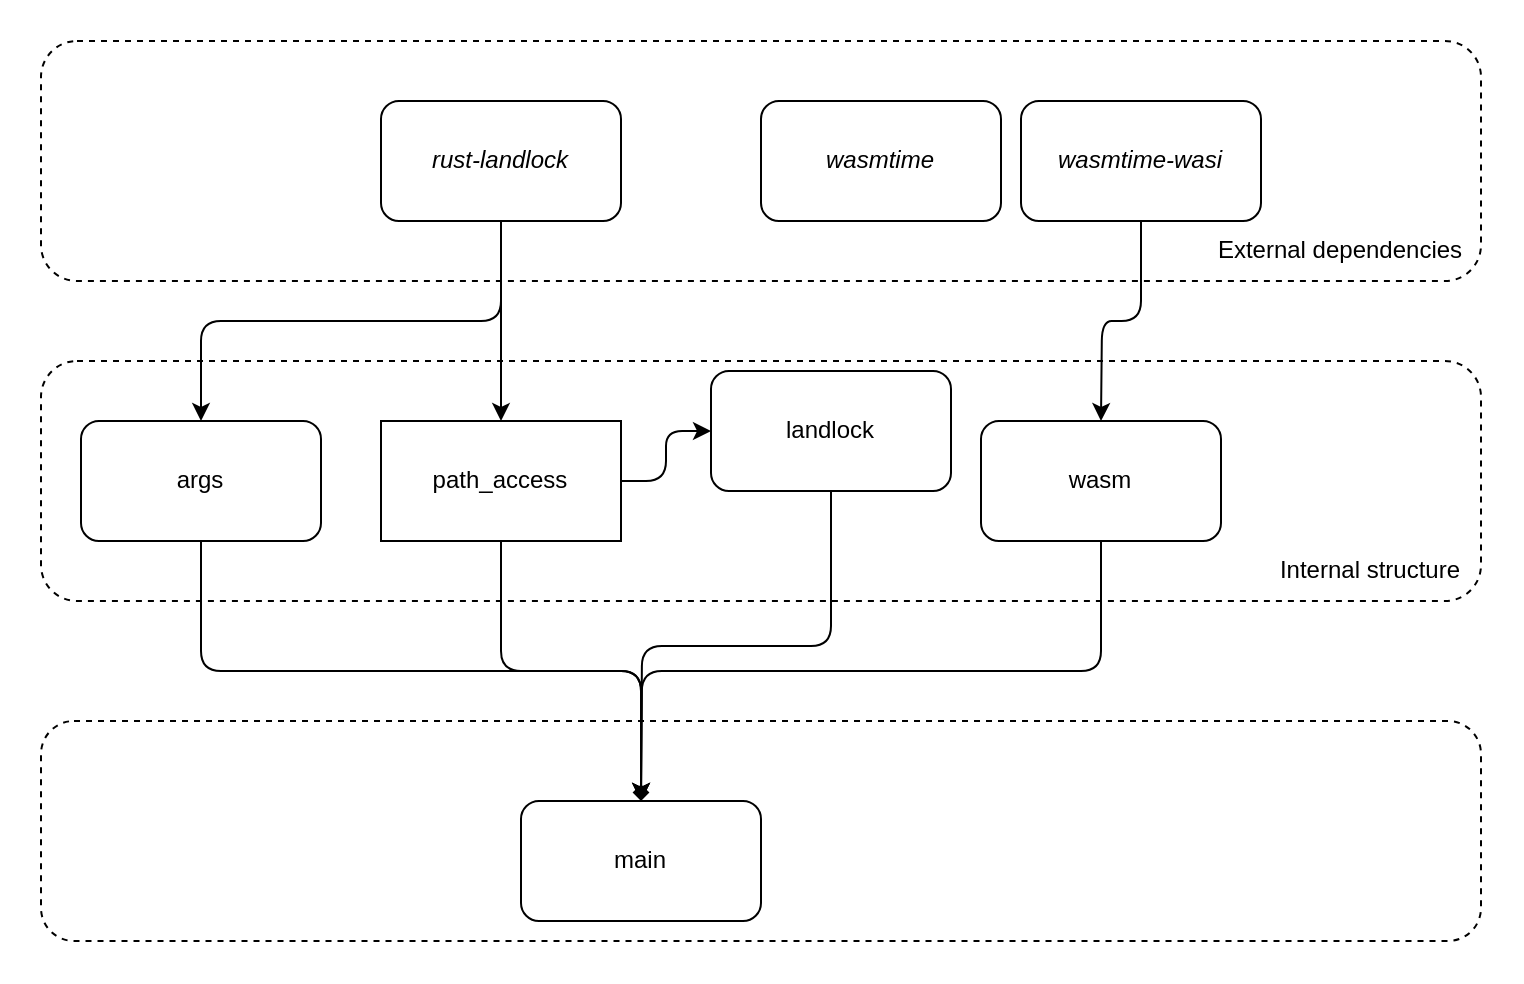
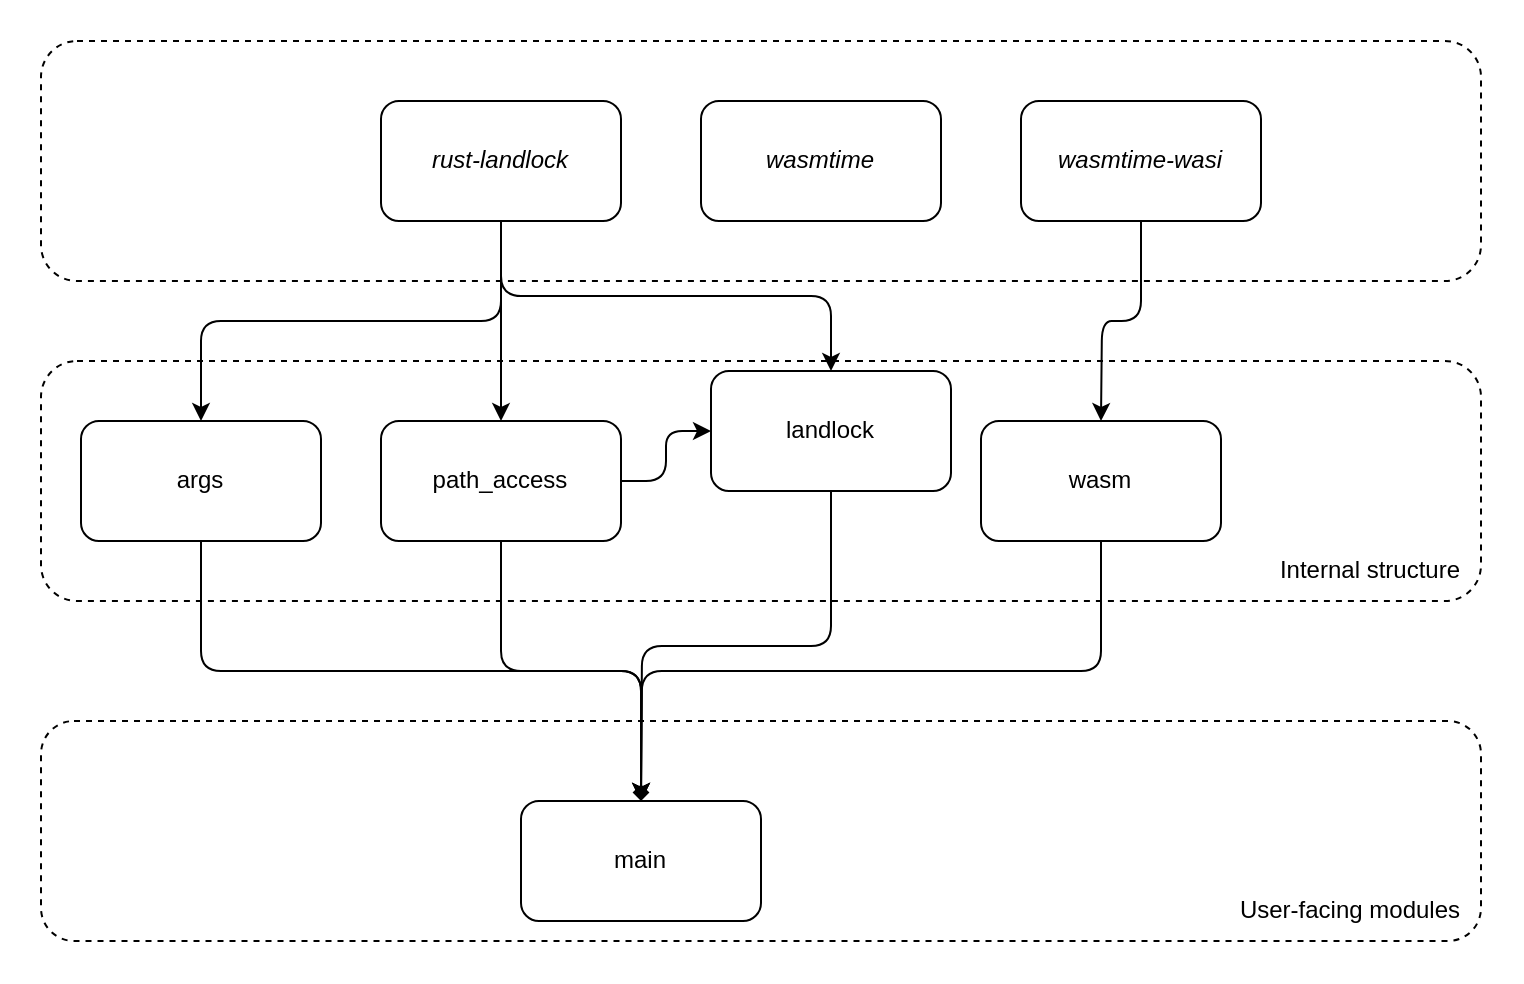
(881, 161) -> (821, 161)
(1341, 251) -> none
none -> (693, 296)
(501, 481) -> (501, 481)
none -> (1351, 911)
